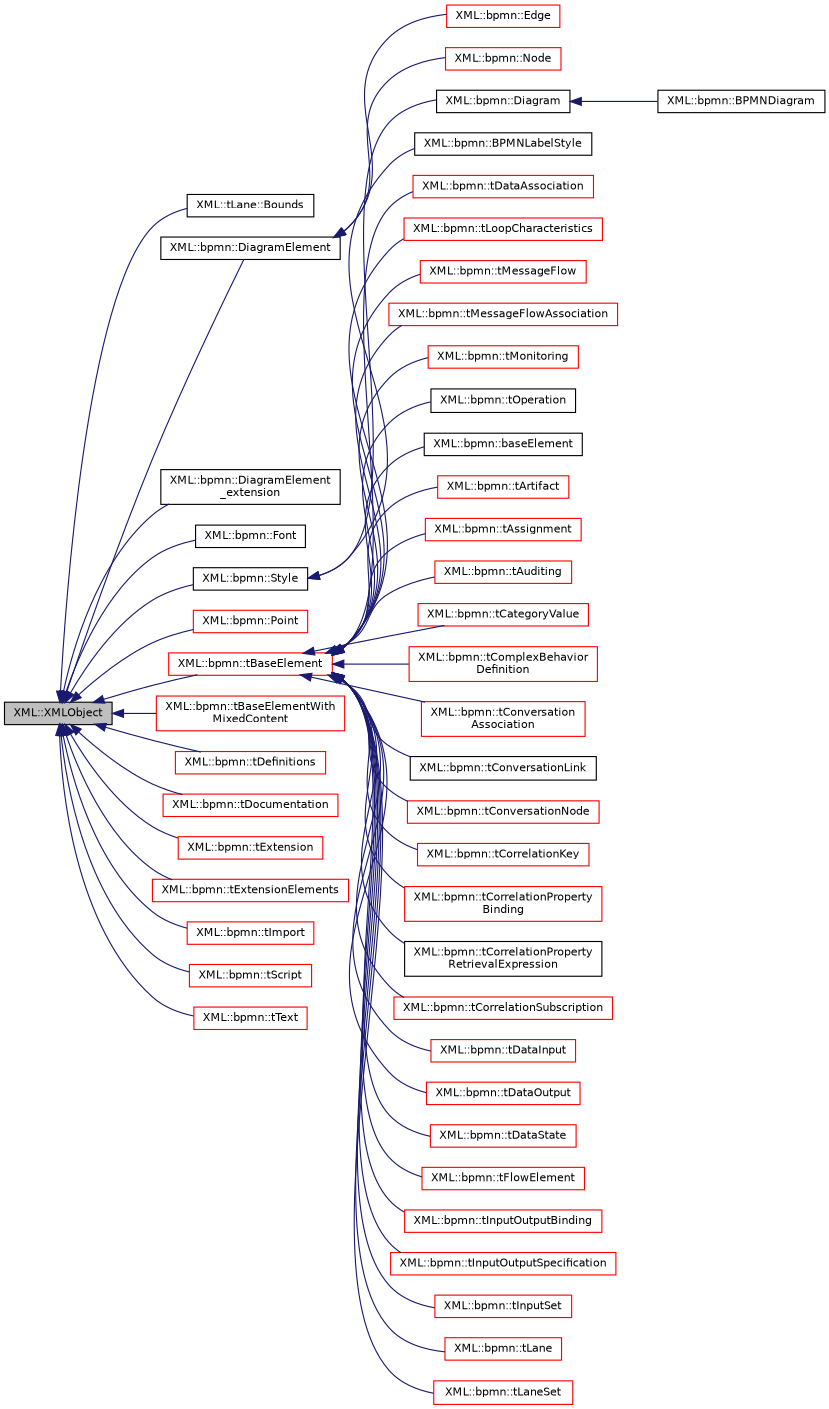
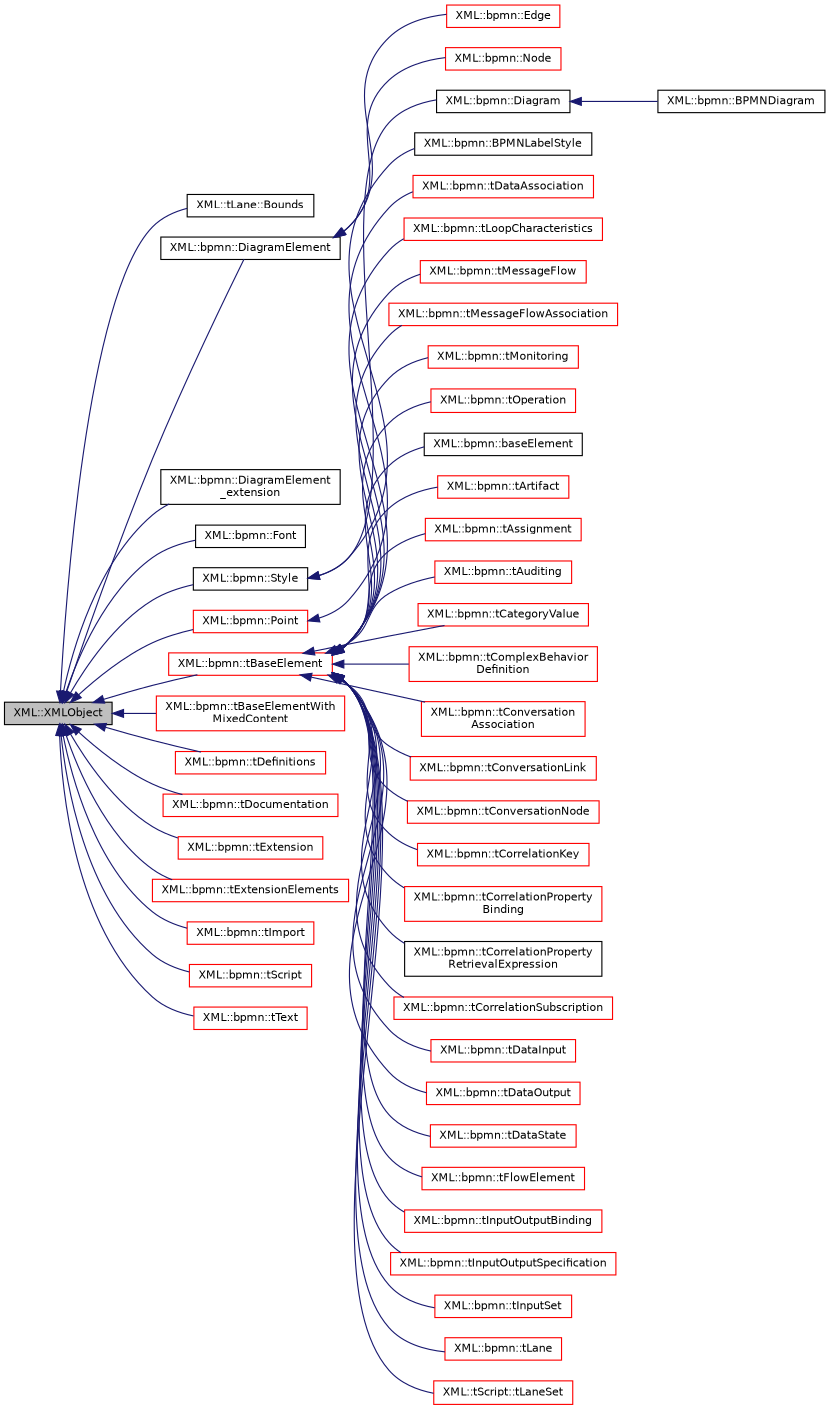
(503, 401) -> (503, 401)
(368, 415) -> (369, 407)
(503, 768) -> (503, 768)
(503, 1393) -> (503, 1393)
